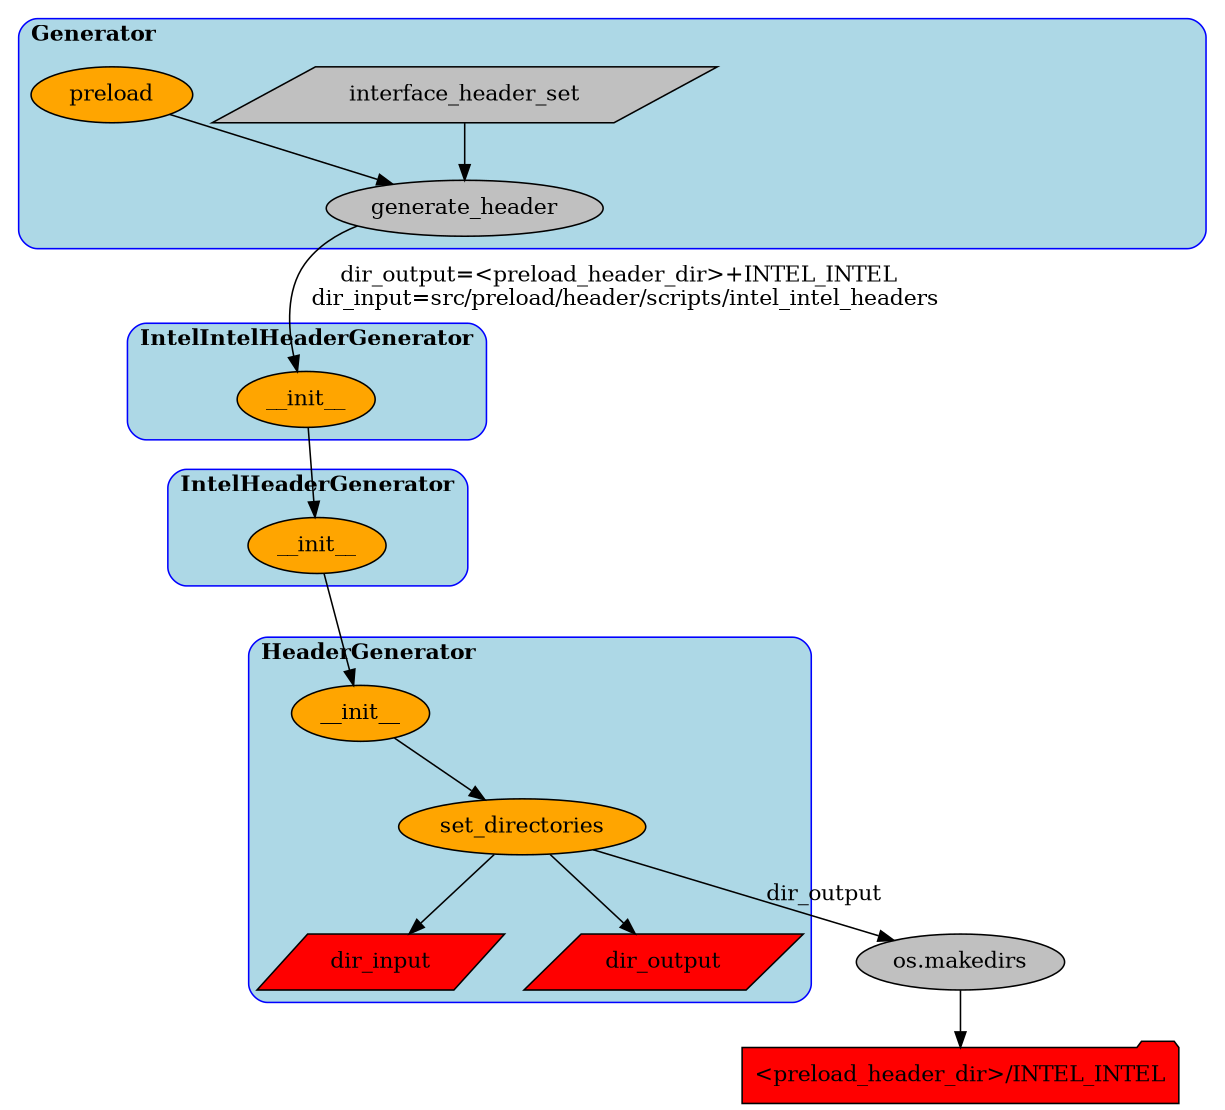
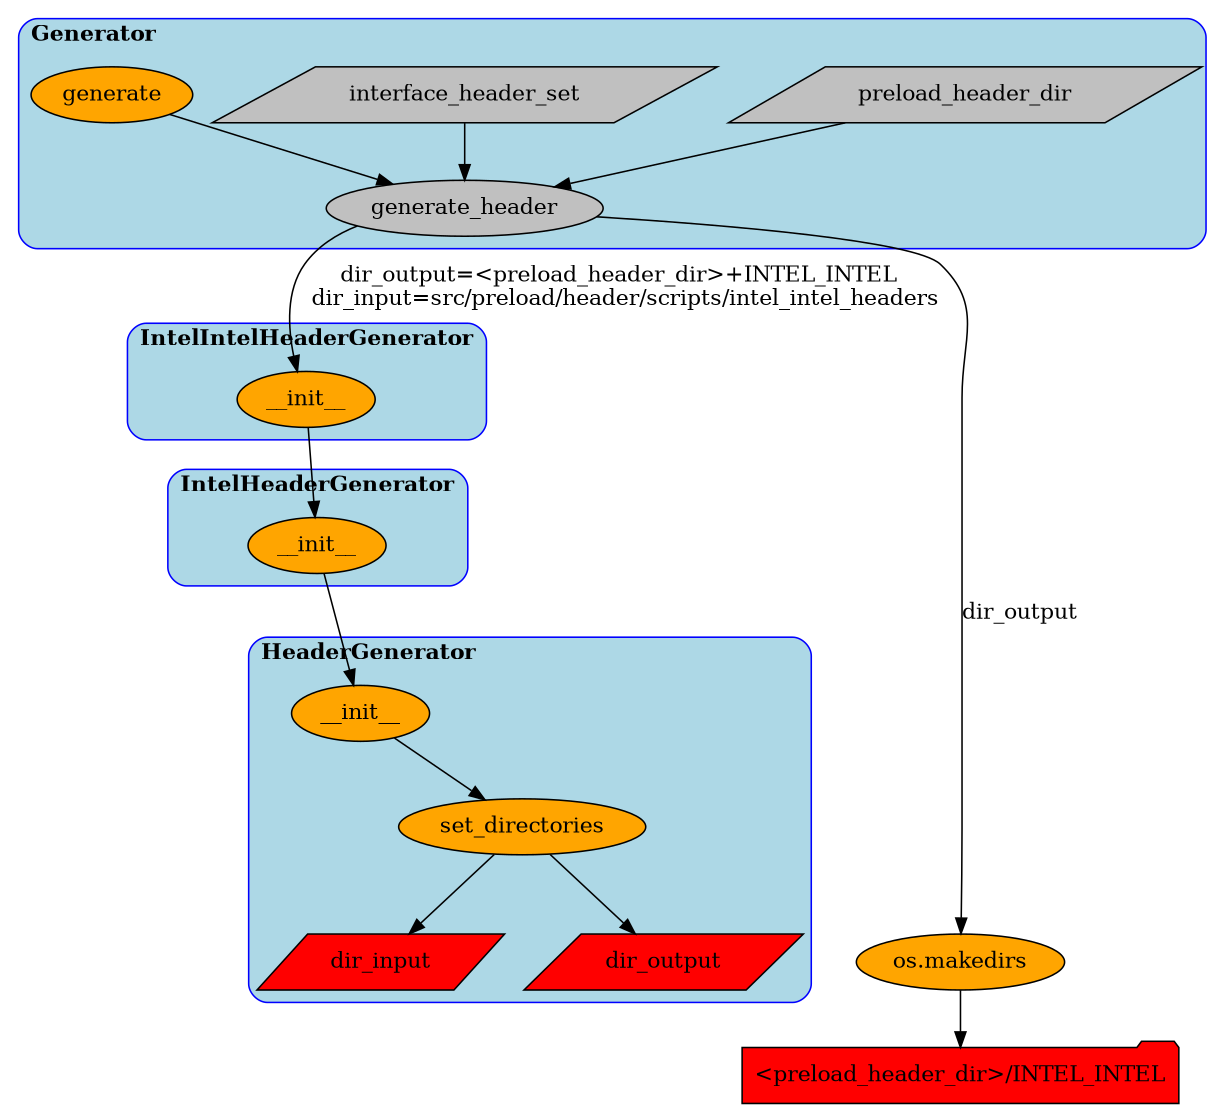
(112, 95) -> (112, 95)
none -> (965, 95)
(736, 893) -> (962, 413)
(960, 962) -> (960, 962)
